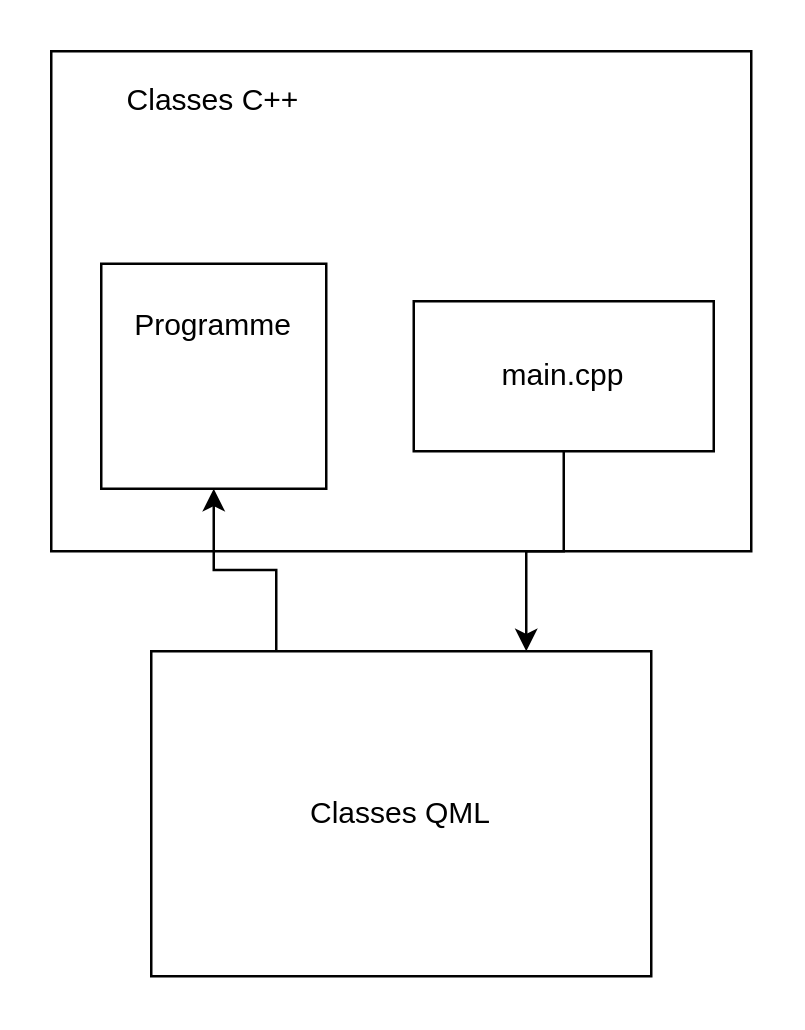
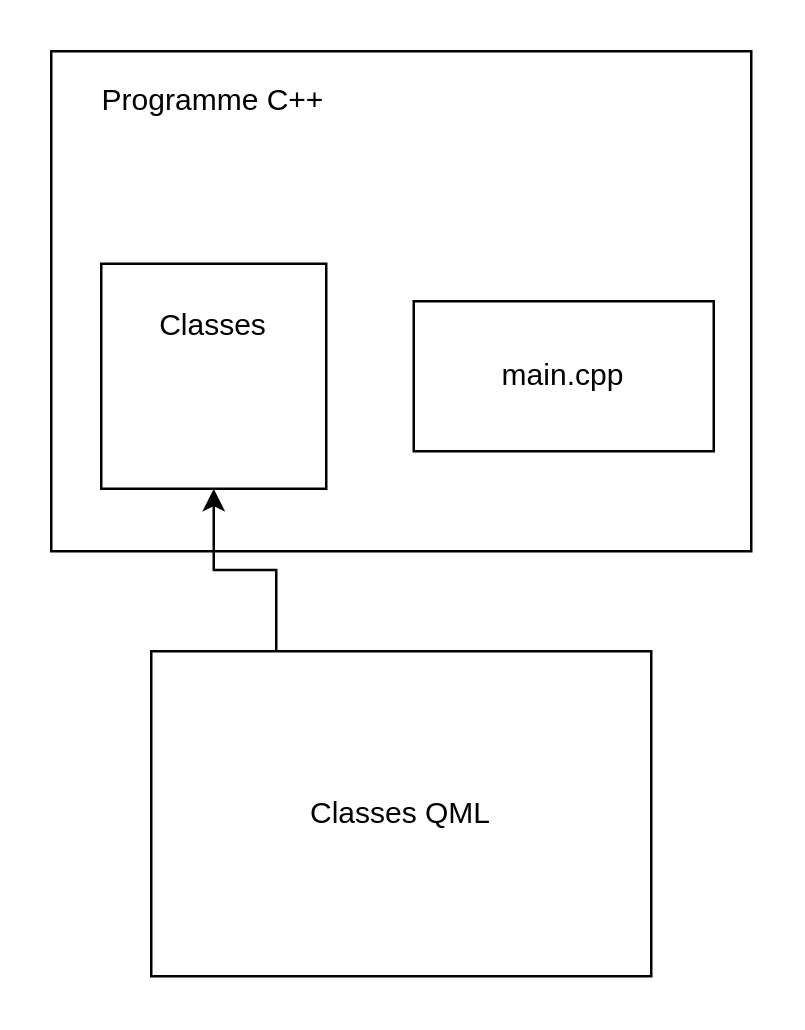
(214, 101) -> (214, 101)
(214, 326) -> (214, 326)
(564, 503) -> none
